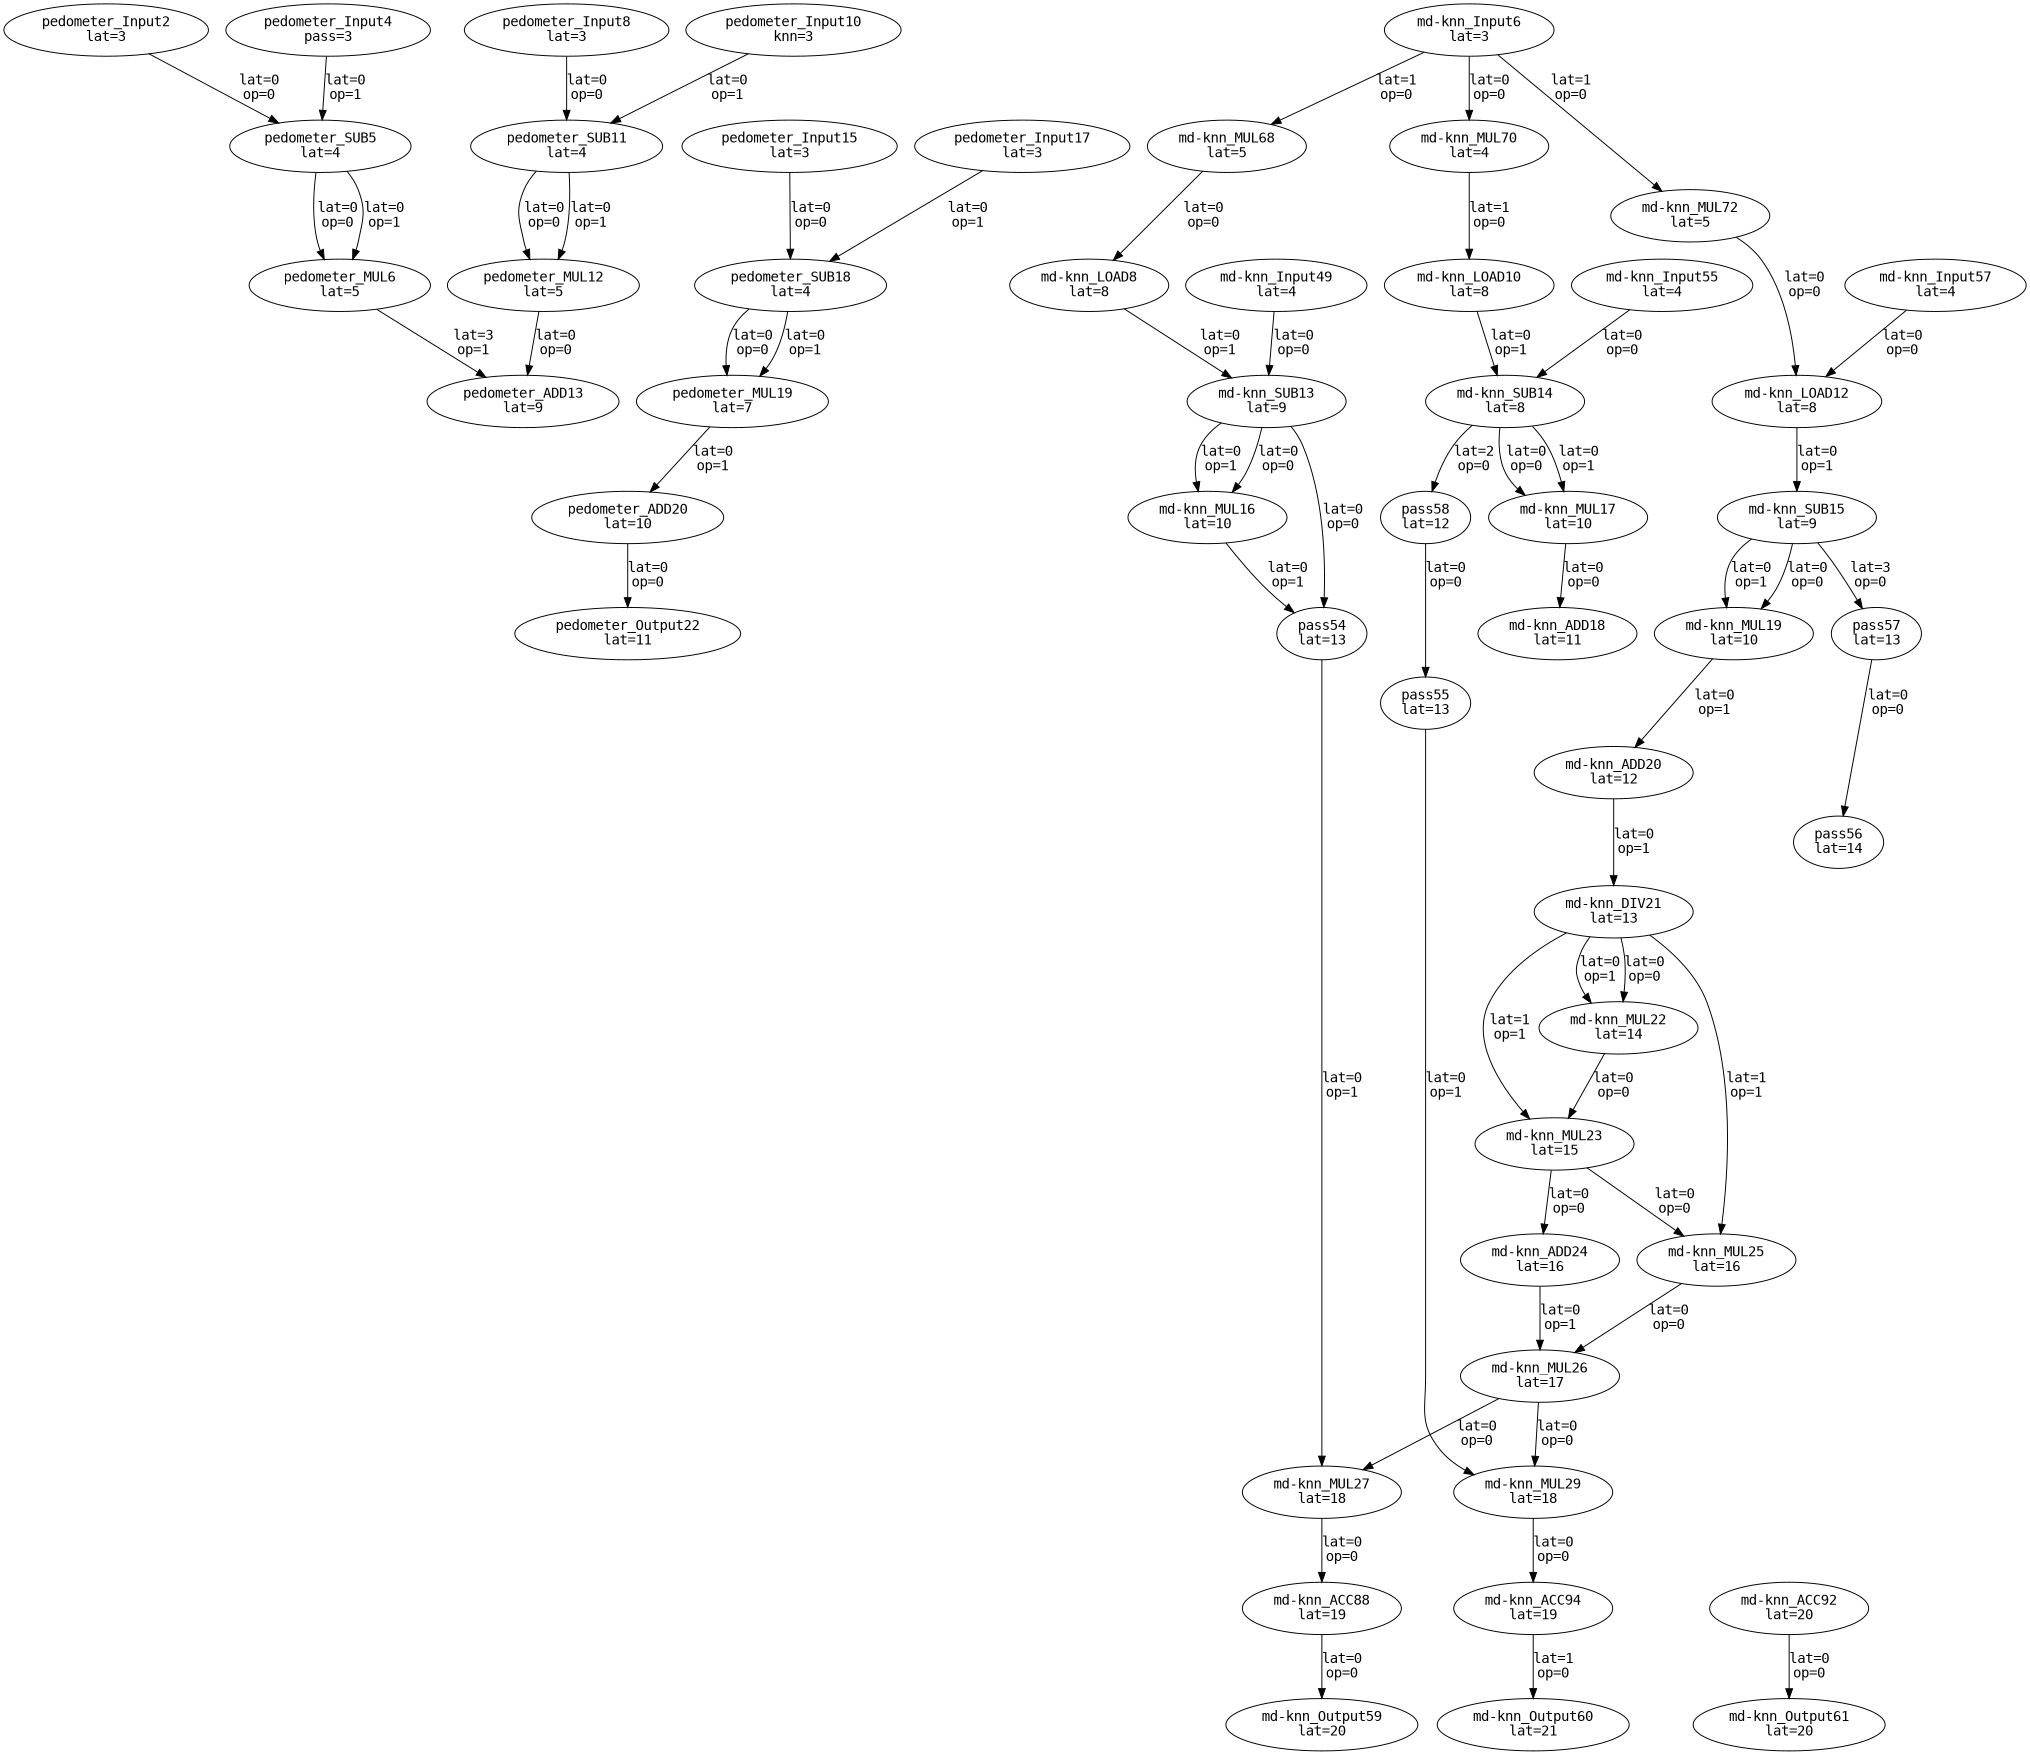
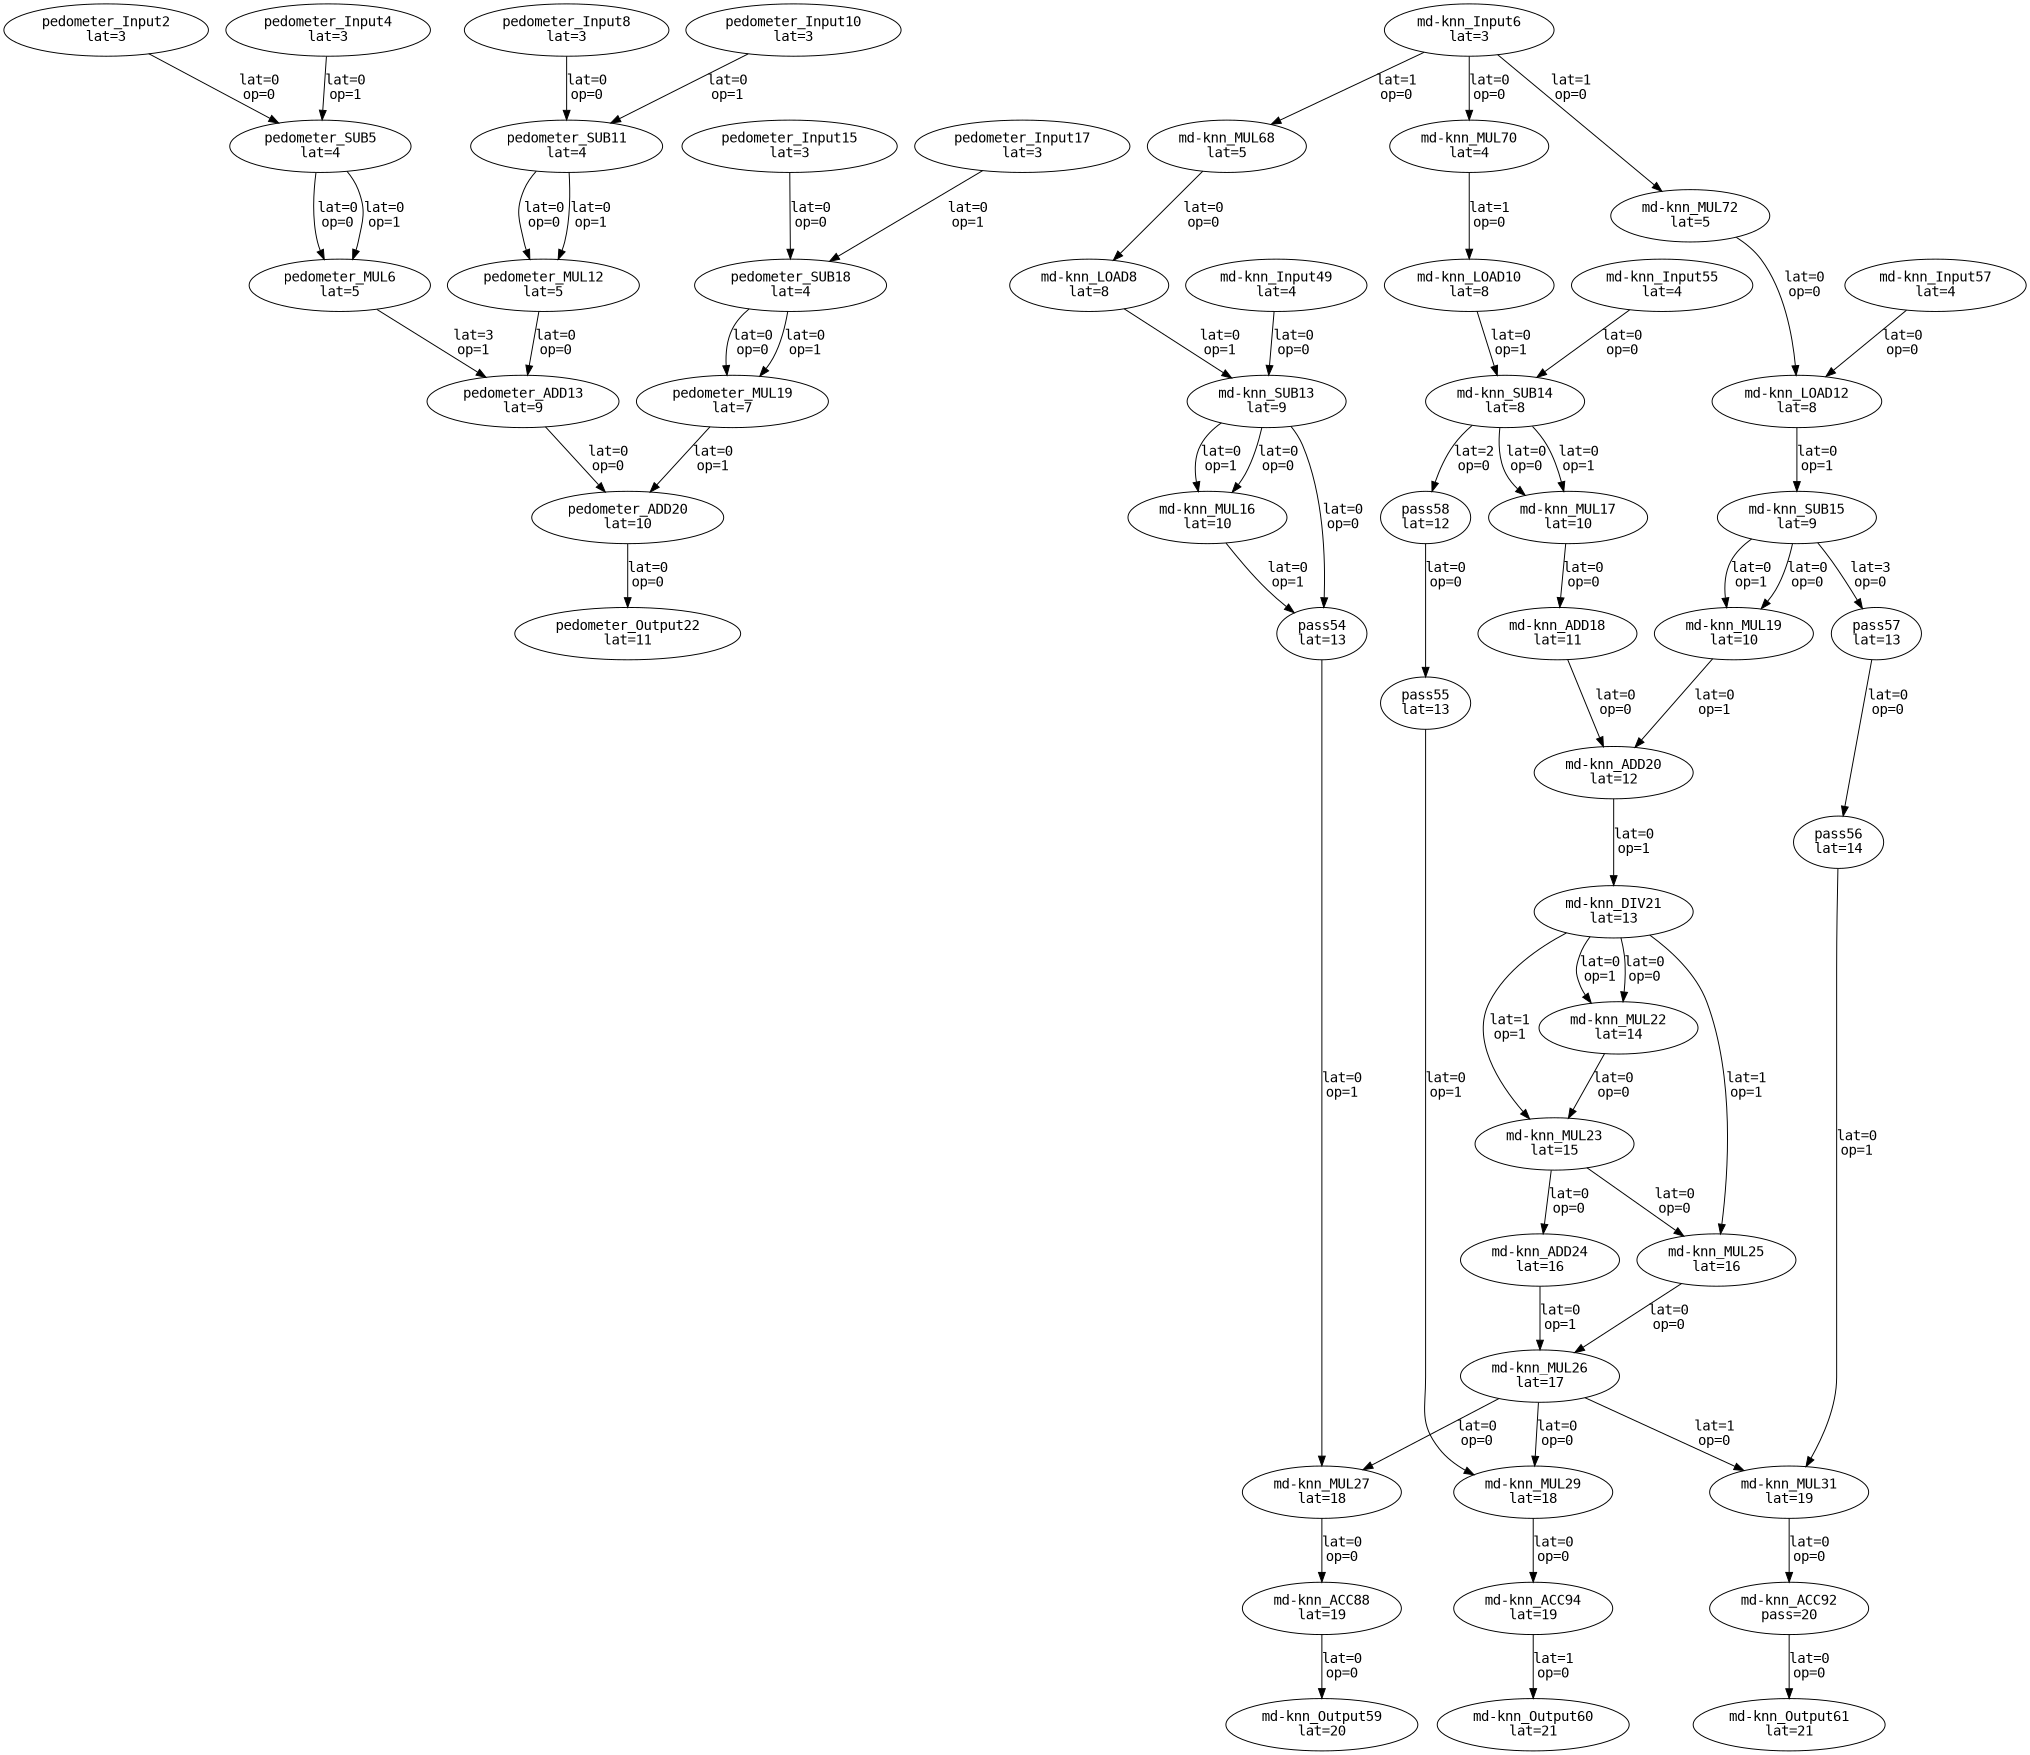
(328, 30) -> (328, 30)
(793, 30) -> (793, 30)
none -> (572, 456)
none -> (1584, 699)
none -> (1789, 1492)
(1789, 1608) -> (1789, 1608)
(1789, 1725) -> (1789, 1725)
